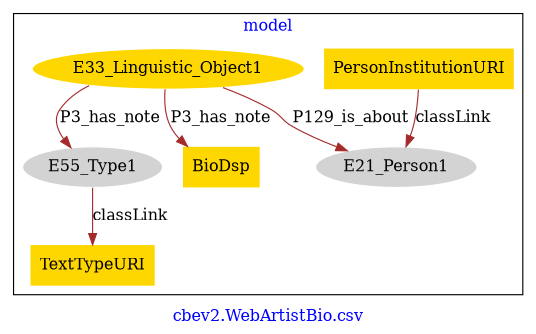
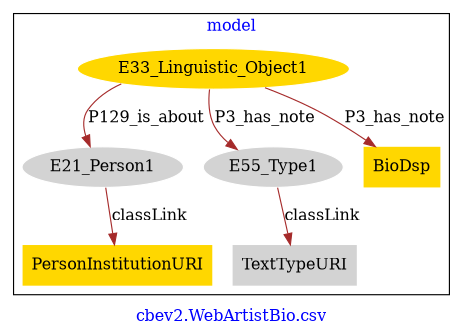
(416, 113) -> (109, 211)
(93, 265) -> (295, 265)
